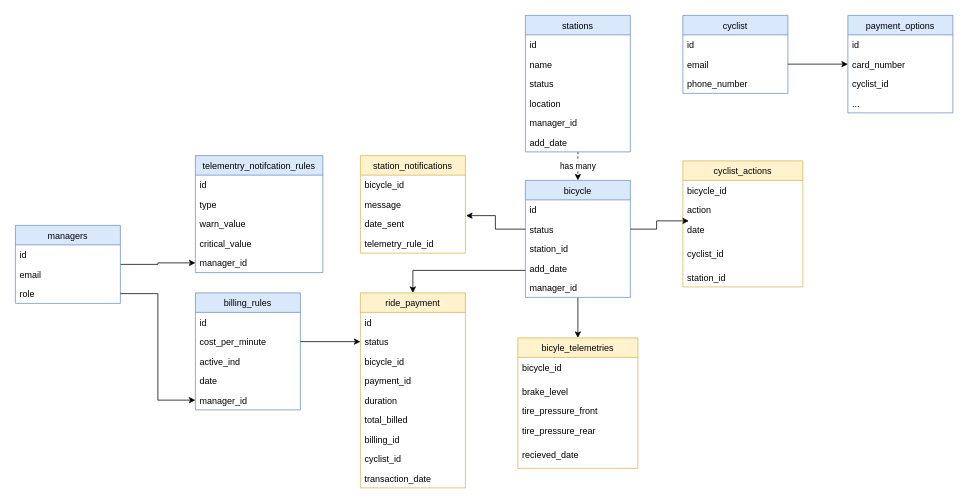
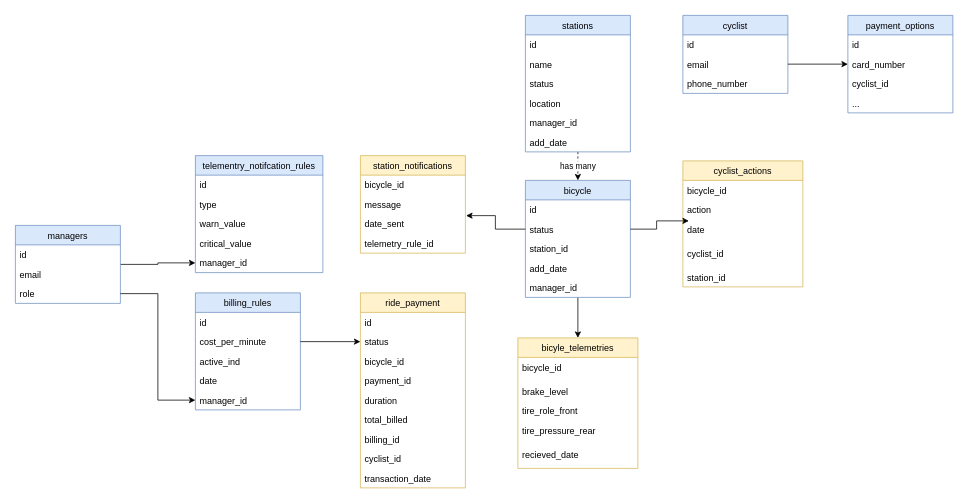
(467, 270) -> none
(569, 411) -> (557, 411)
